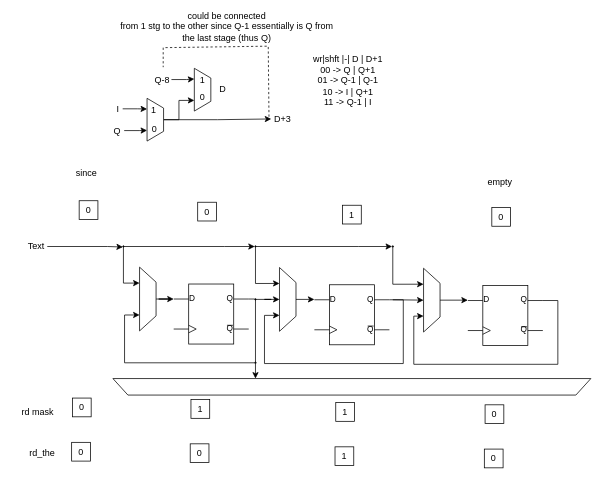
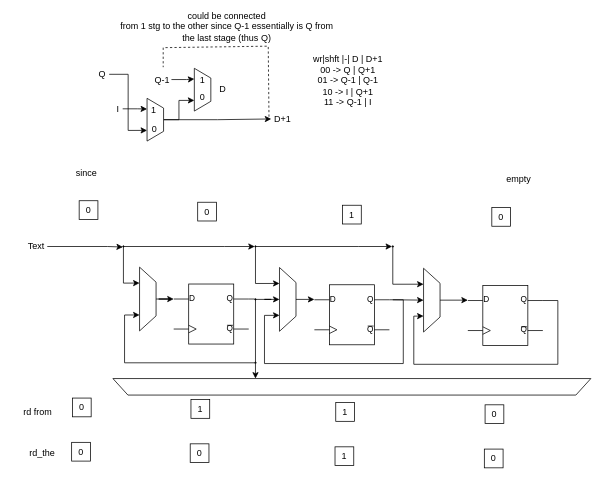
(162, 80) -> (162, 80)
(283, 120) -> (283, 120)
(117, 131) -> (102, 74)
(500, 183) -> (519, 179)
(38, 412) -> (38, 412)
